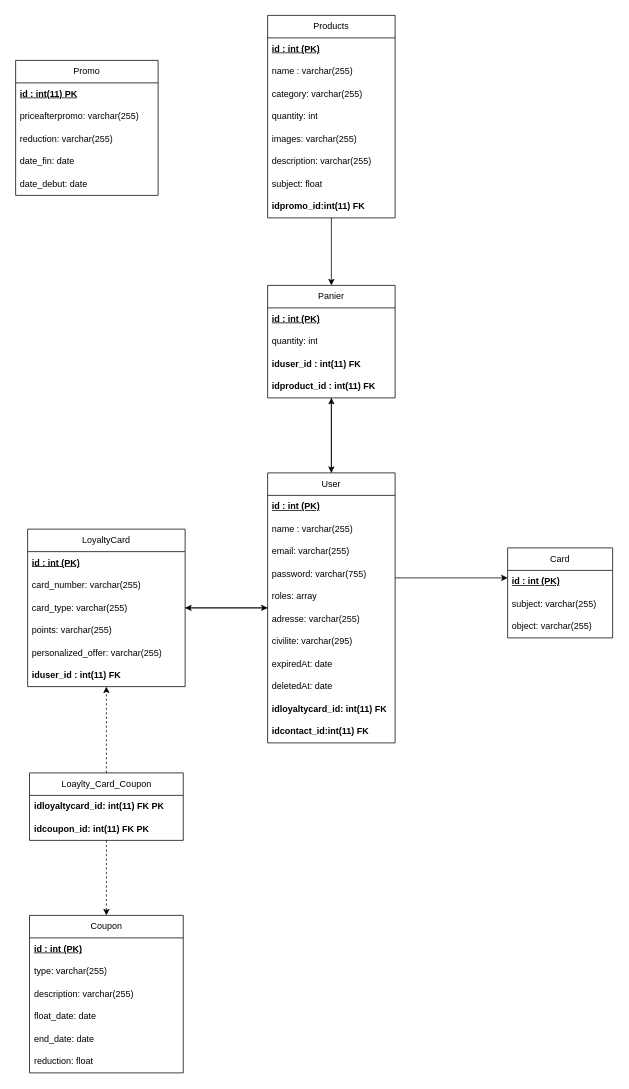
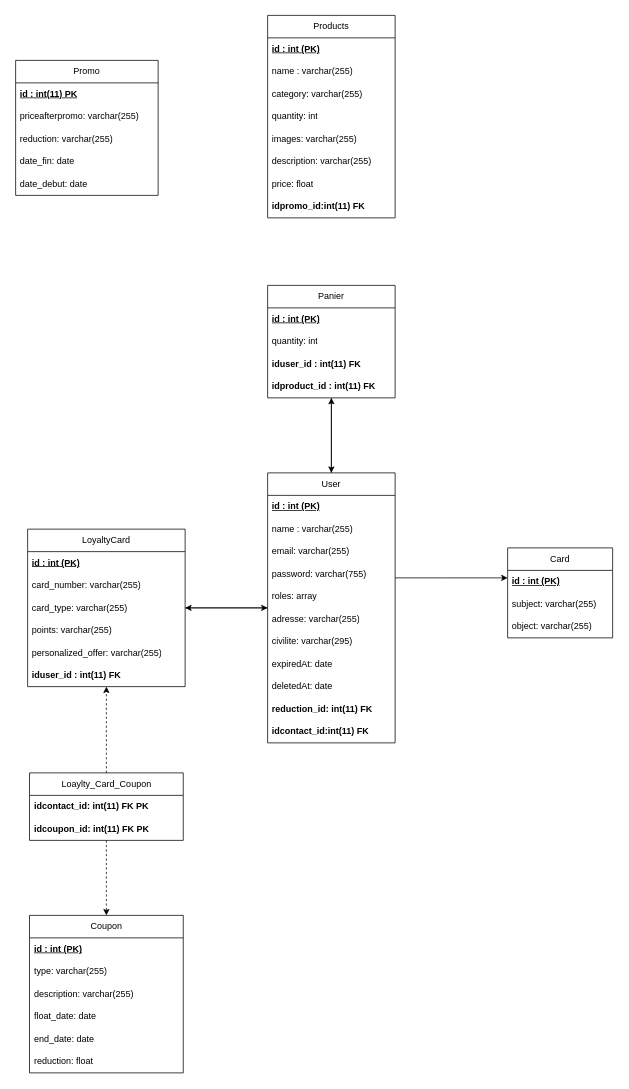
(304, 184) -> (297, 184)
(331, 249) -> none
(332, 709) -> (325, 709)
(102, 807) -> (94, 807)
